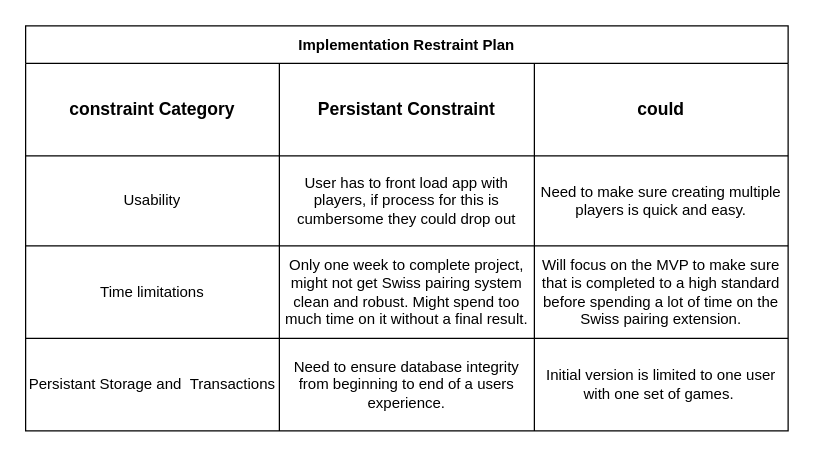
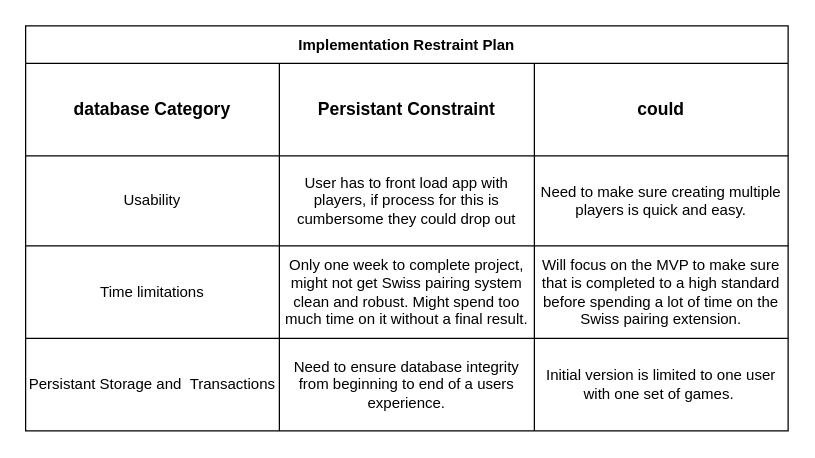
(153, 109) -> (153, 109)
